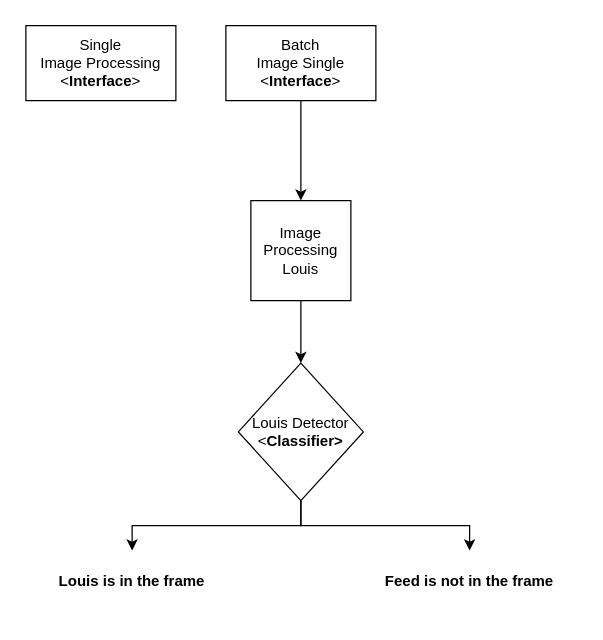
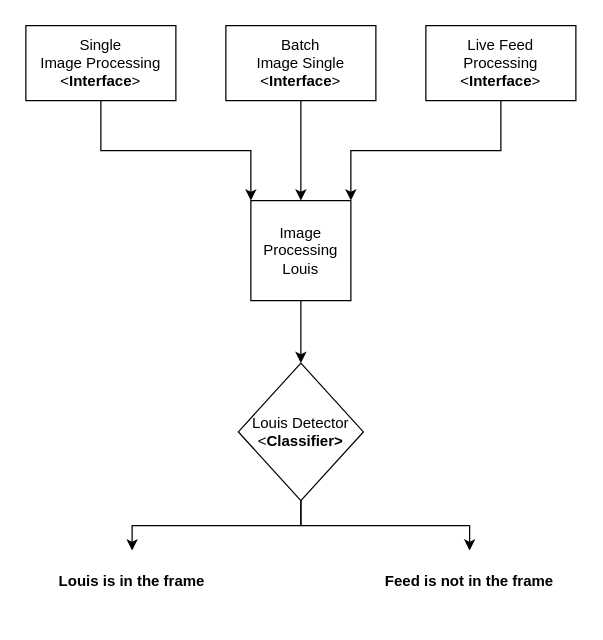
none -> (501, 63)
none -> (172, 151)
none -> (430, 151)
